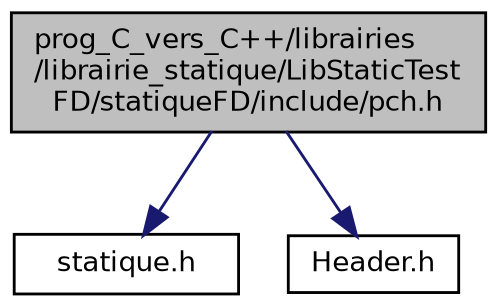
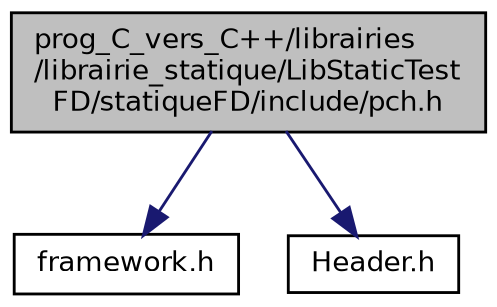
(126, 264) -> (126, 264)
